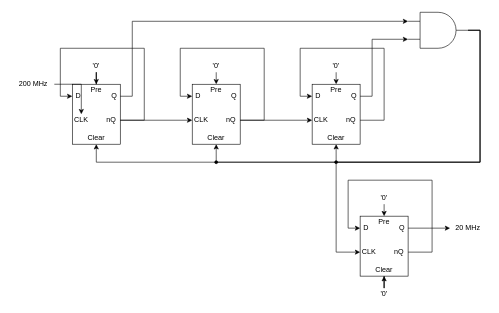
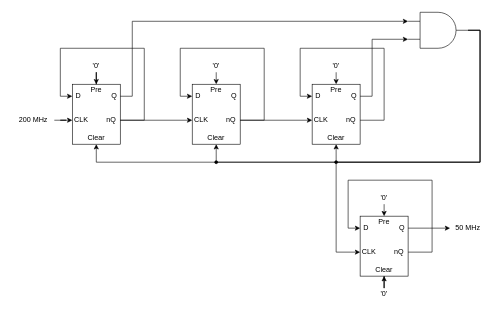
(33, 84) -> (33, 120)
(468, 228) -> (468, 228)
